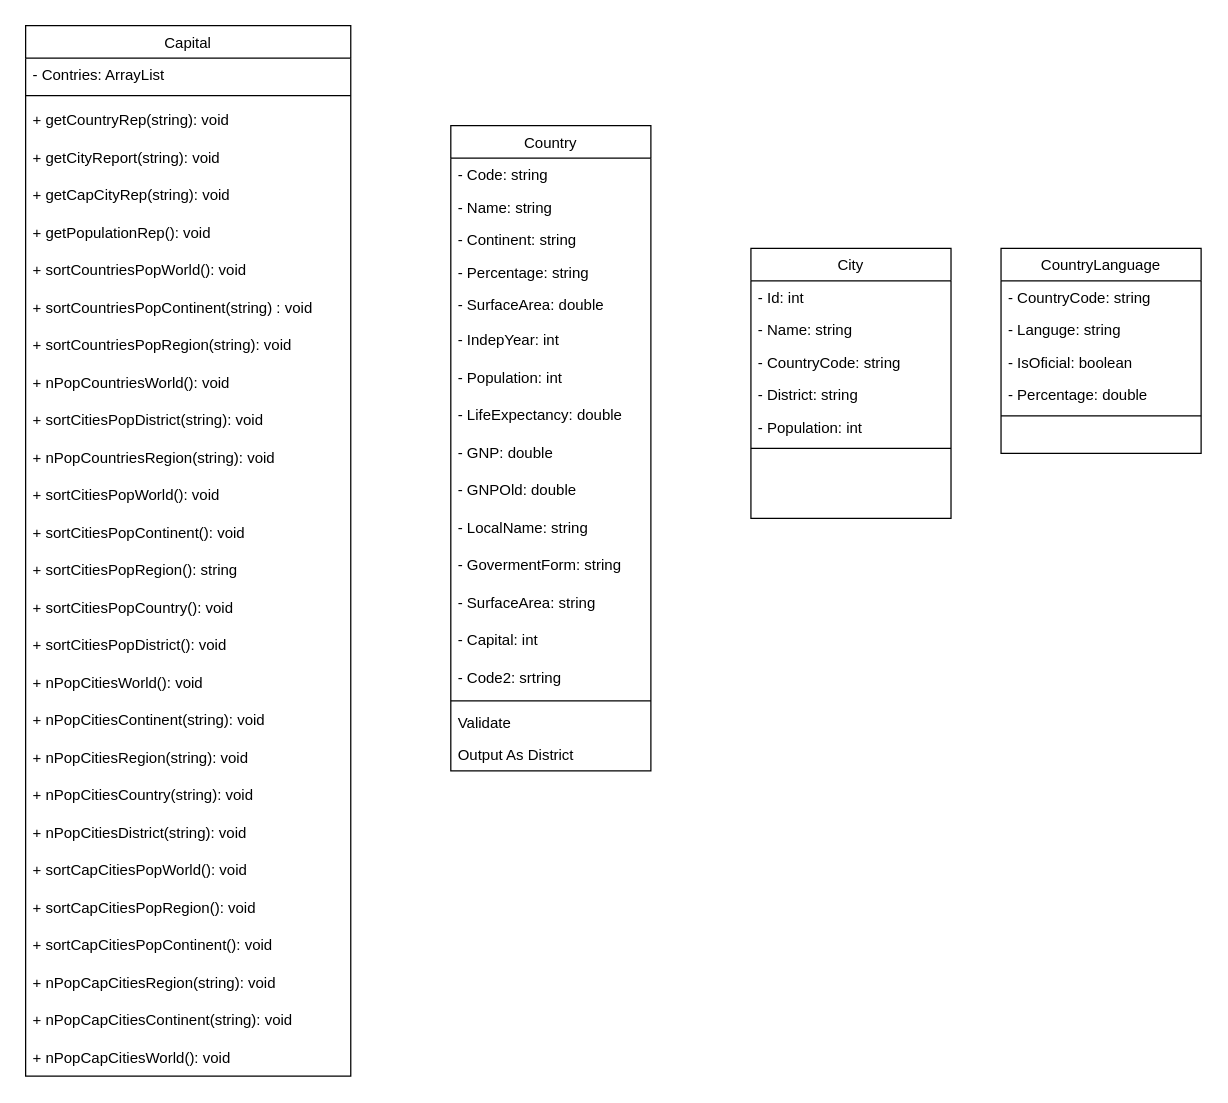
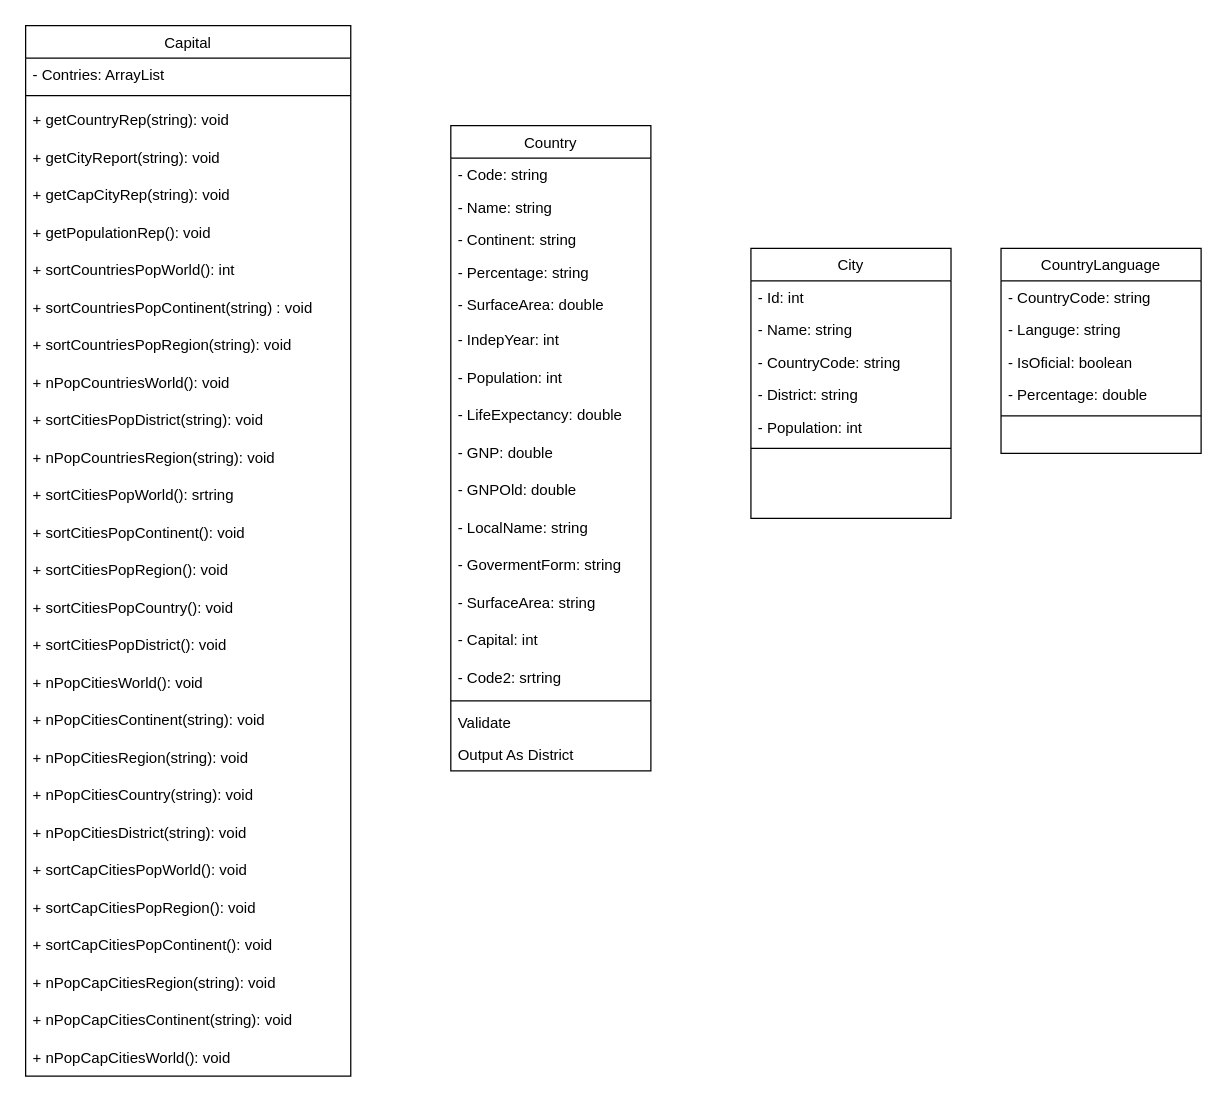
(151, 270) -> (147, 270)
(136, 495) -> (149, 495)
(149, 570) -> (141, 570)
